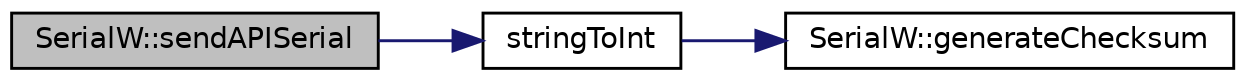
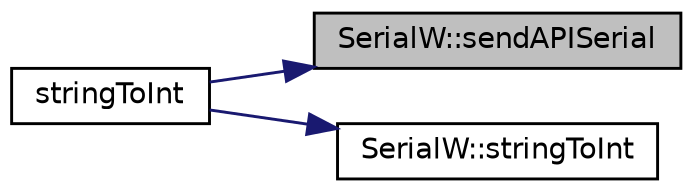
(416, 41) -> (247, 77)
(1010, 41) -> (498, 151)
